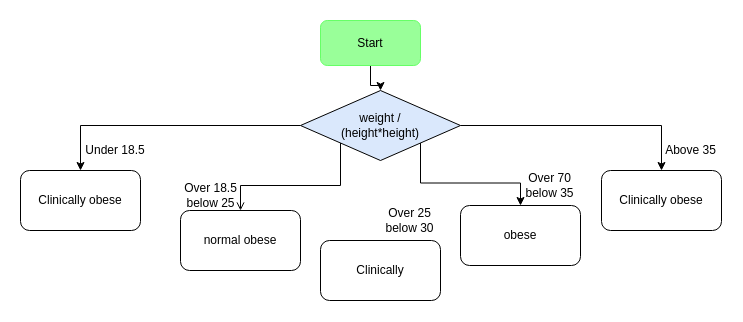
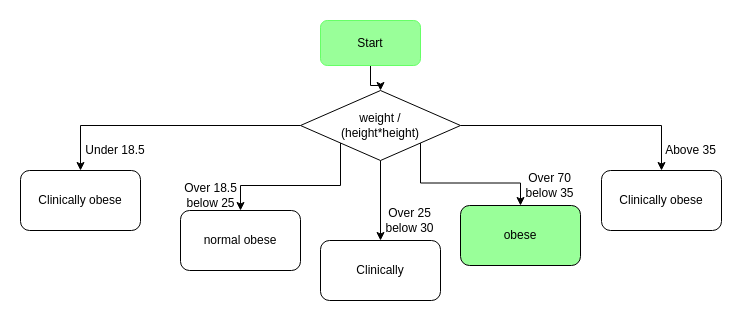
(381, 126) -> (381, 126)
none -> (381, 197)
(241, 204) -> (241, 202)
(521, 236) -> (521, 236)
